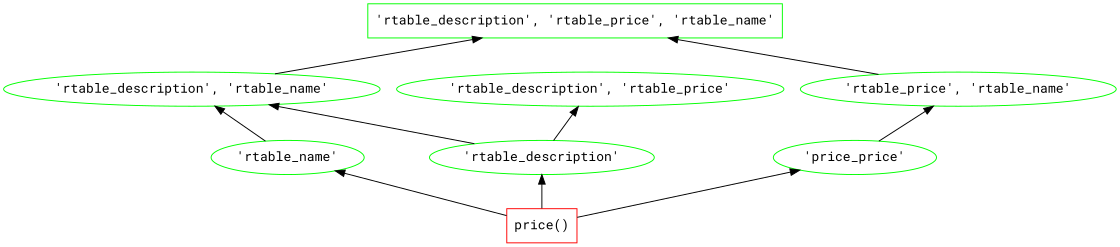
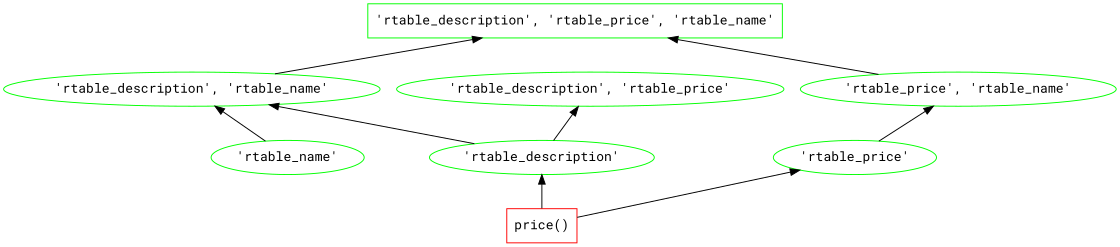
(855, 157) -> (855, 157)
(426, 194) -> none
